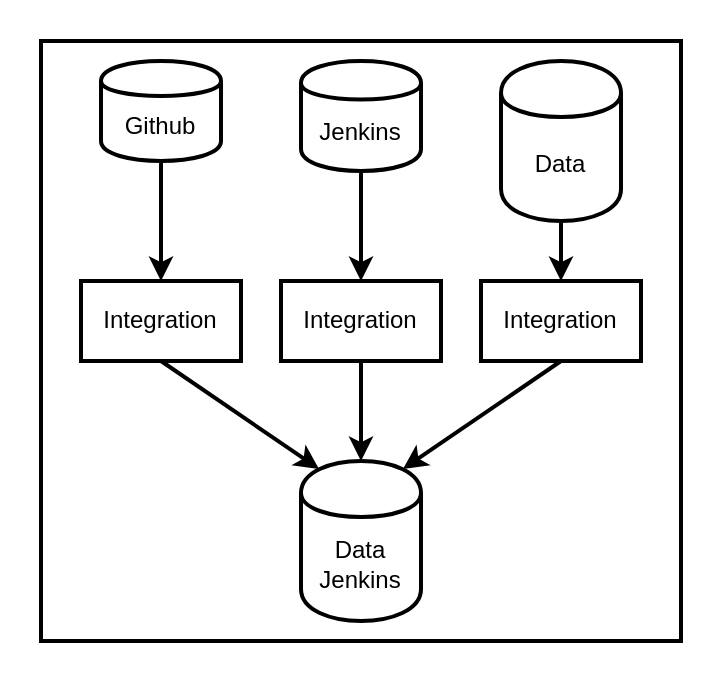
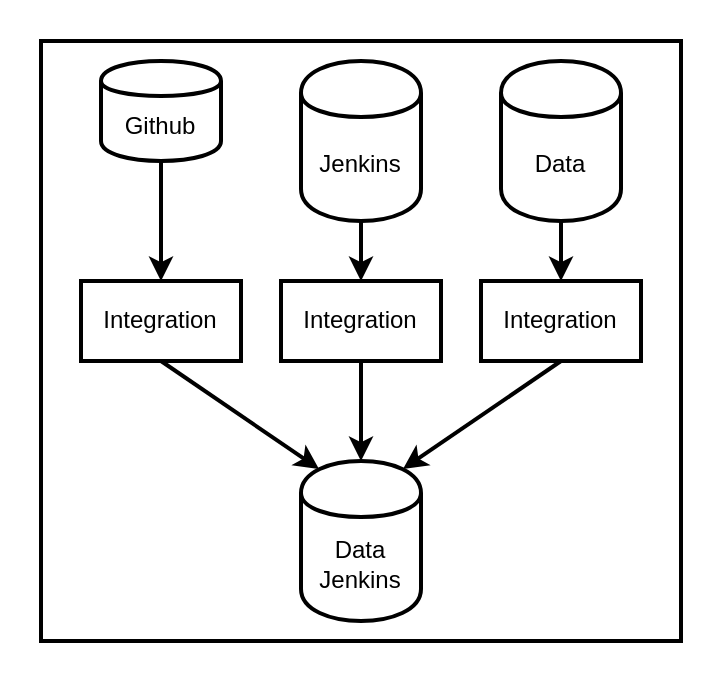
(361, 116) -> (361, 141)
